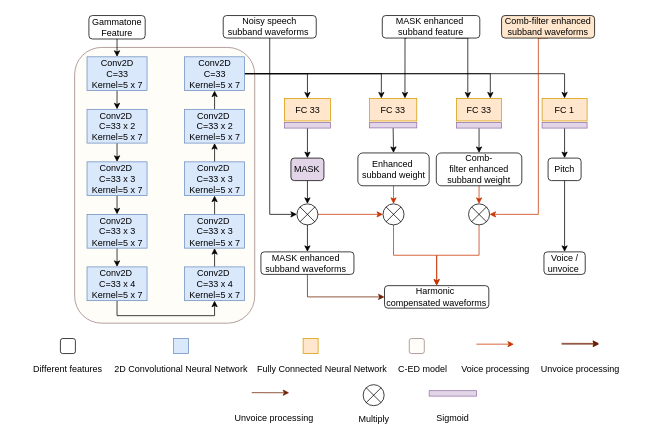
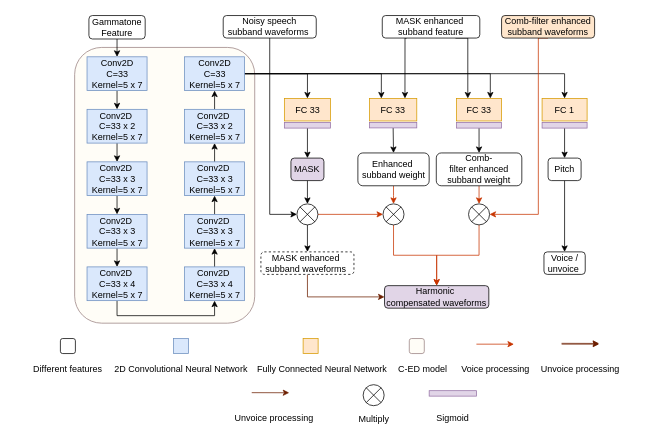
(307, 263) -> (307, 263)
(437, 297) -> (437, 297)
